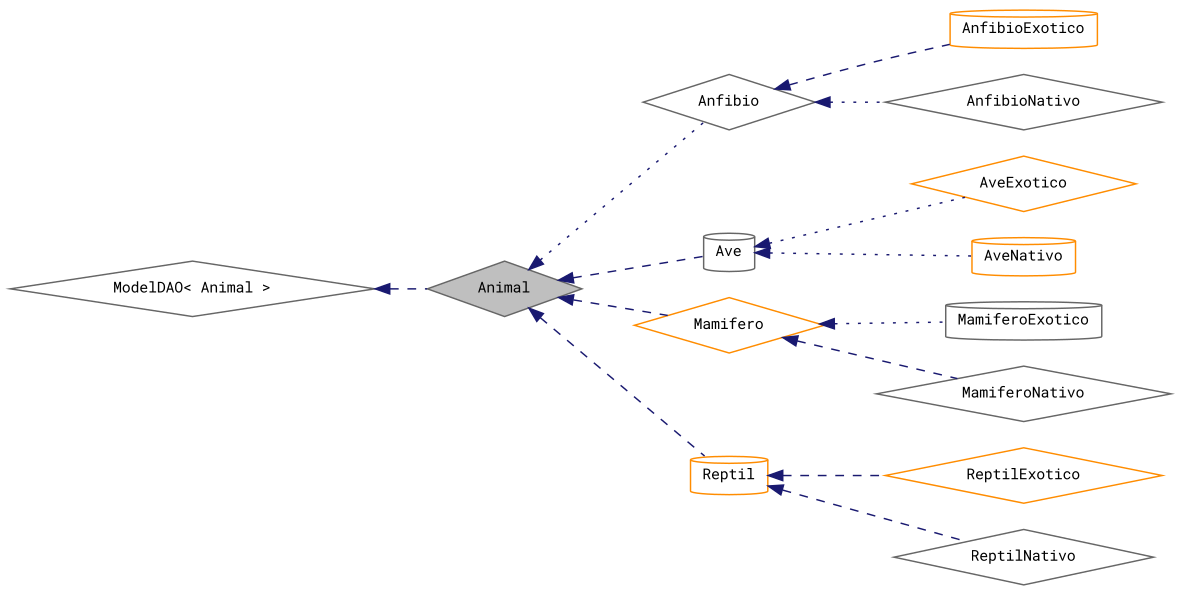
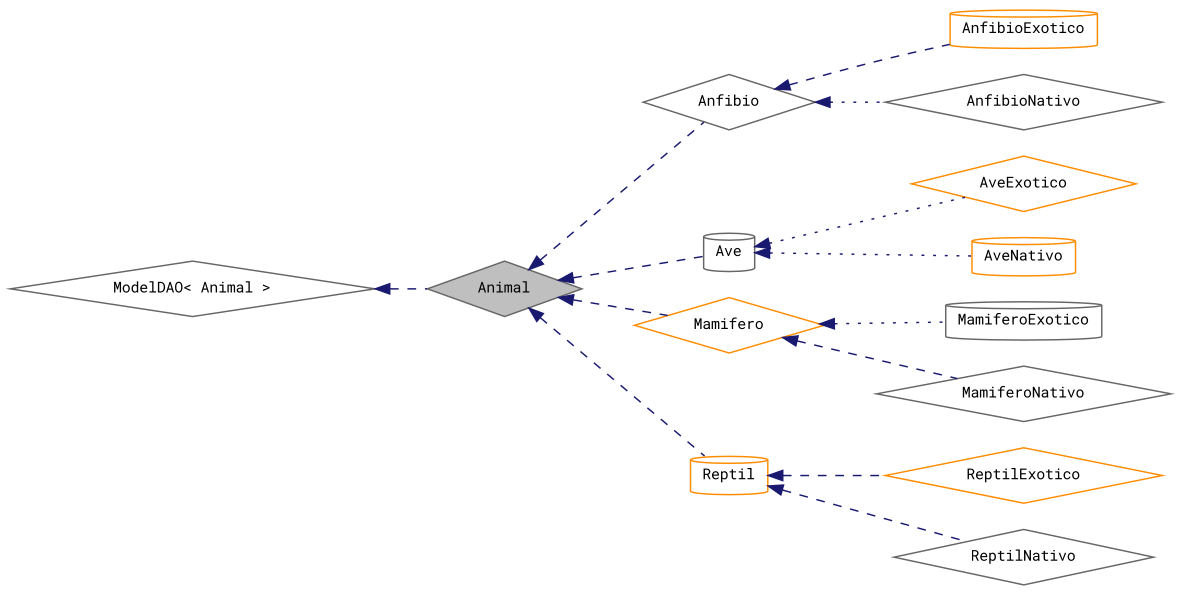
(622, 191) -> (622, 191)
